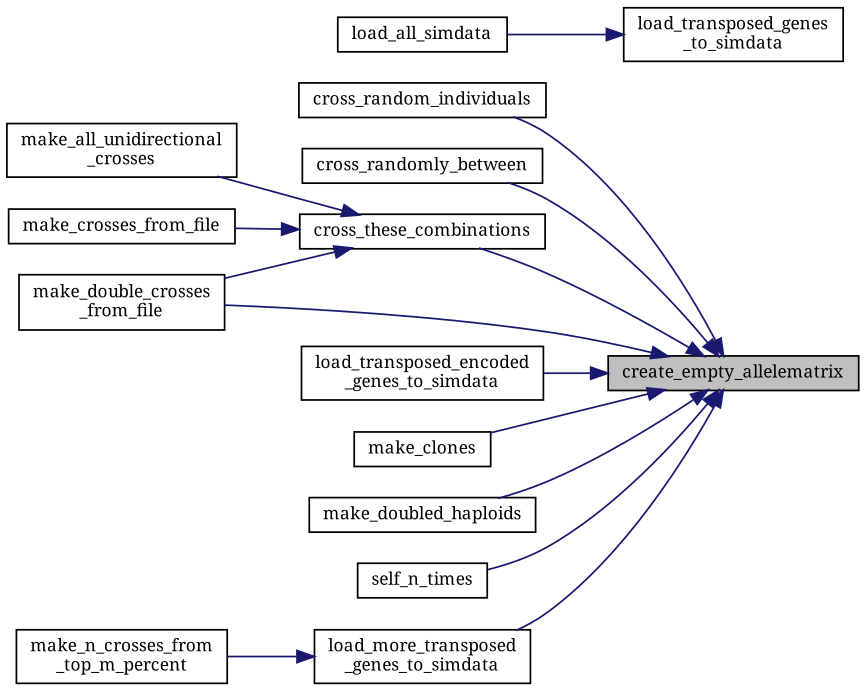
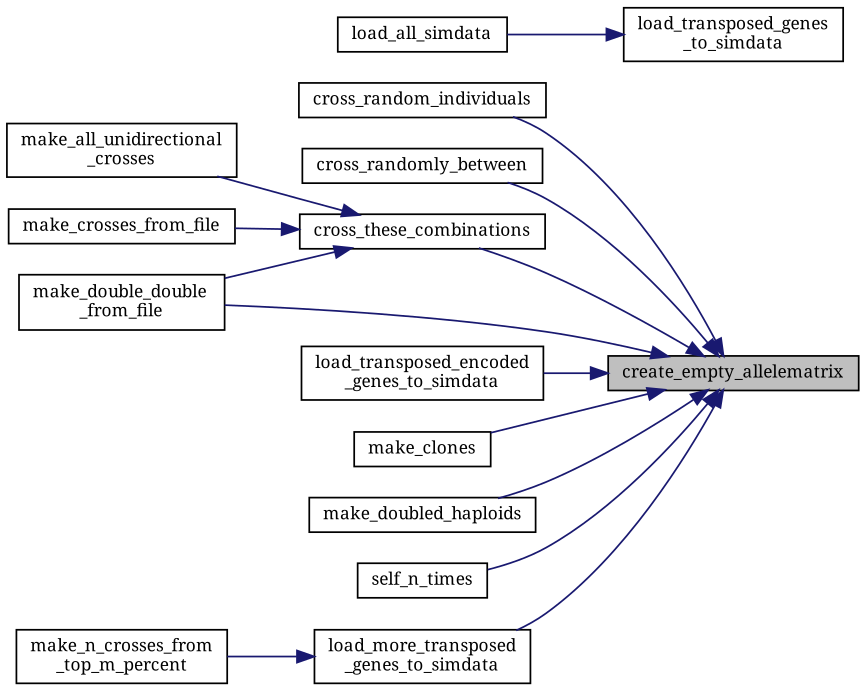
(122, 302) -> (122, 302)
